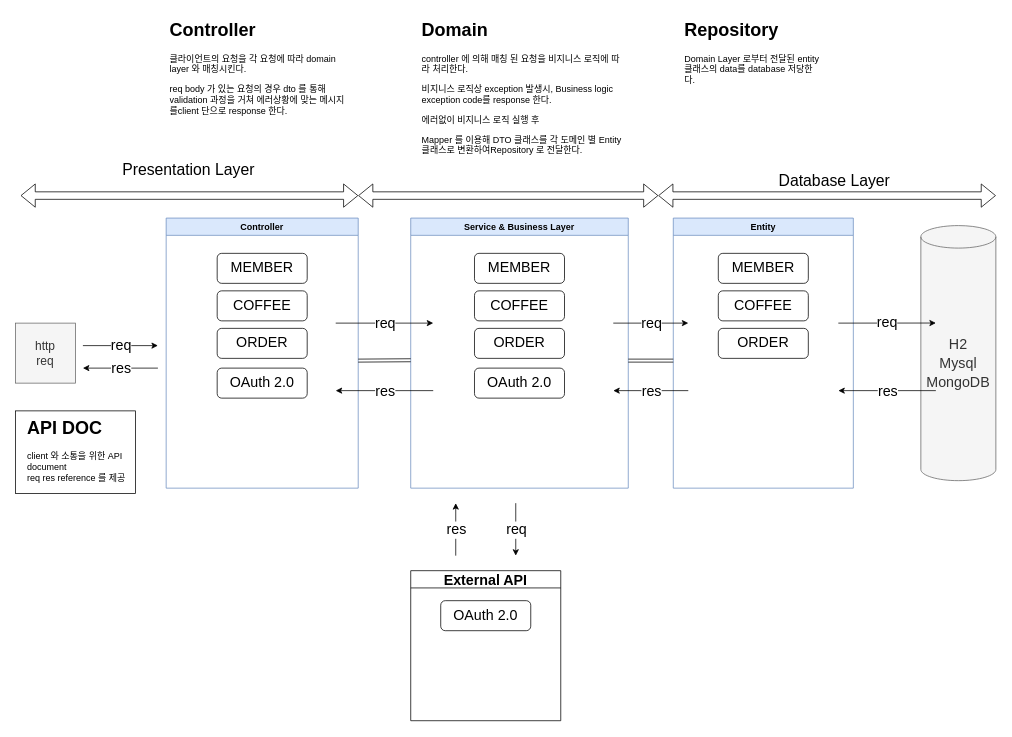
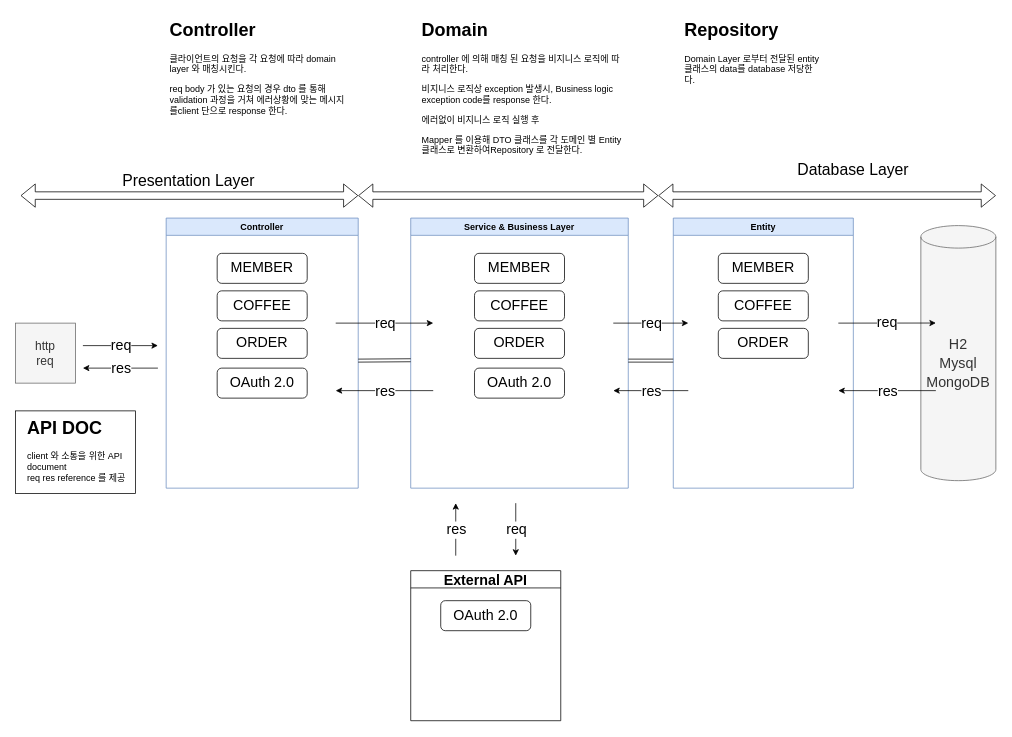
(189, 169) -> (189, 180)
(834, 180) -> (853, 169)
